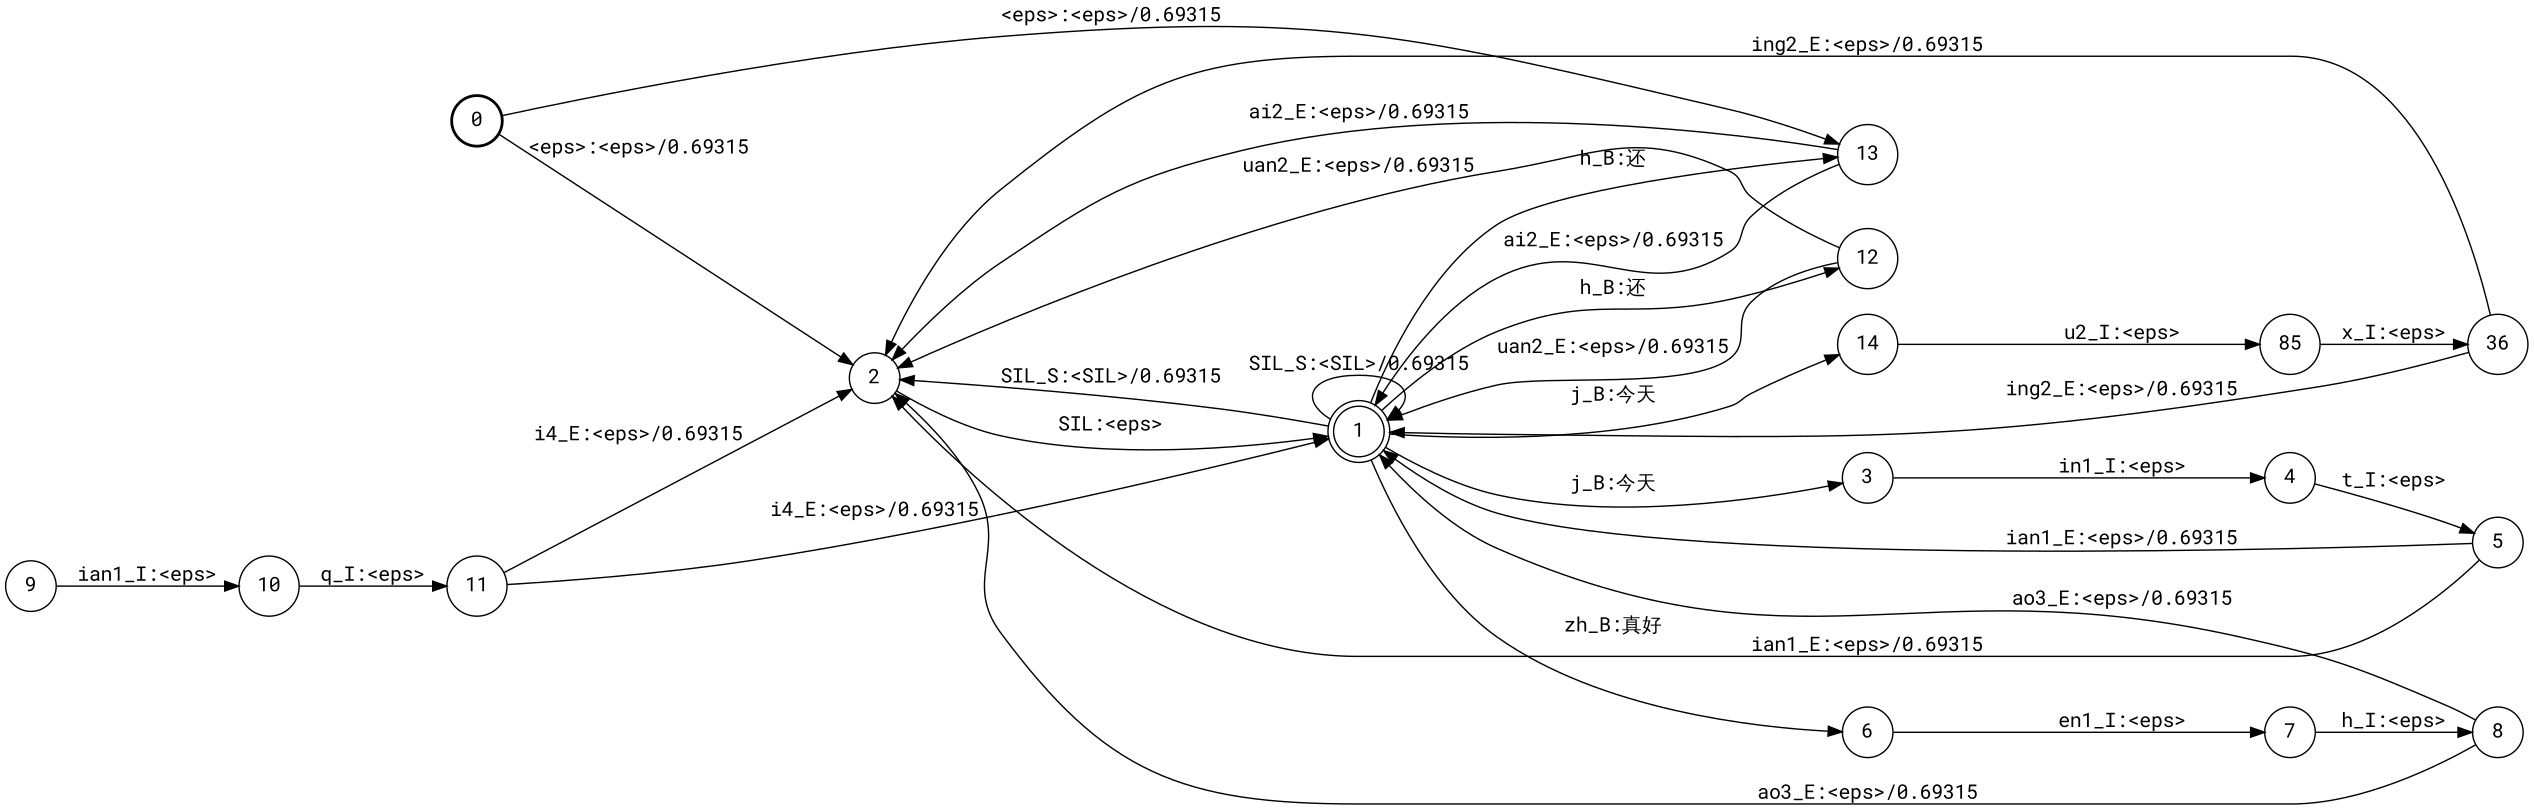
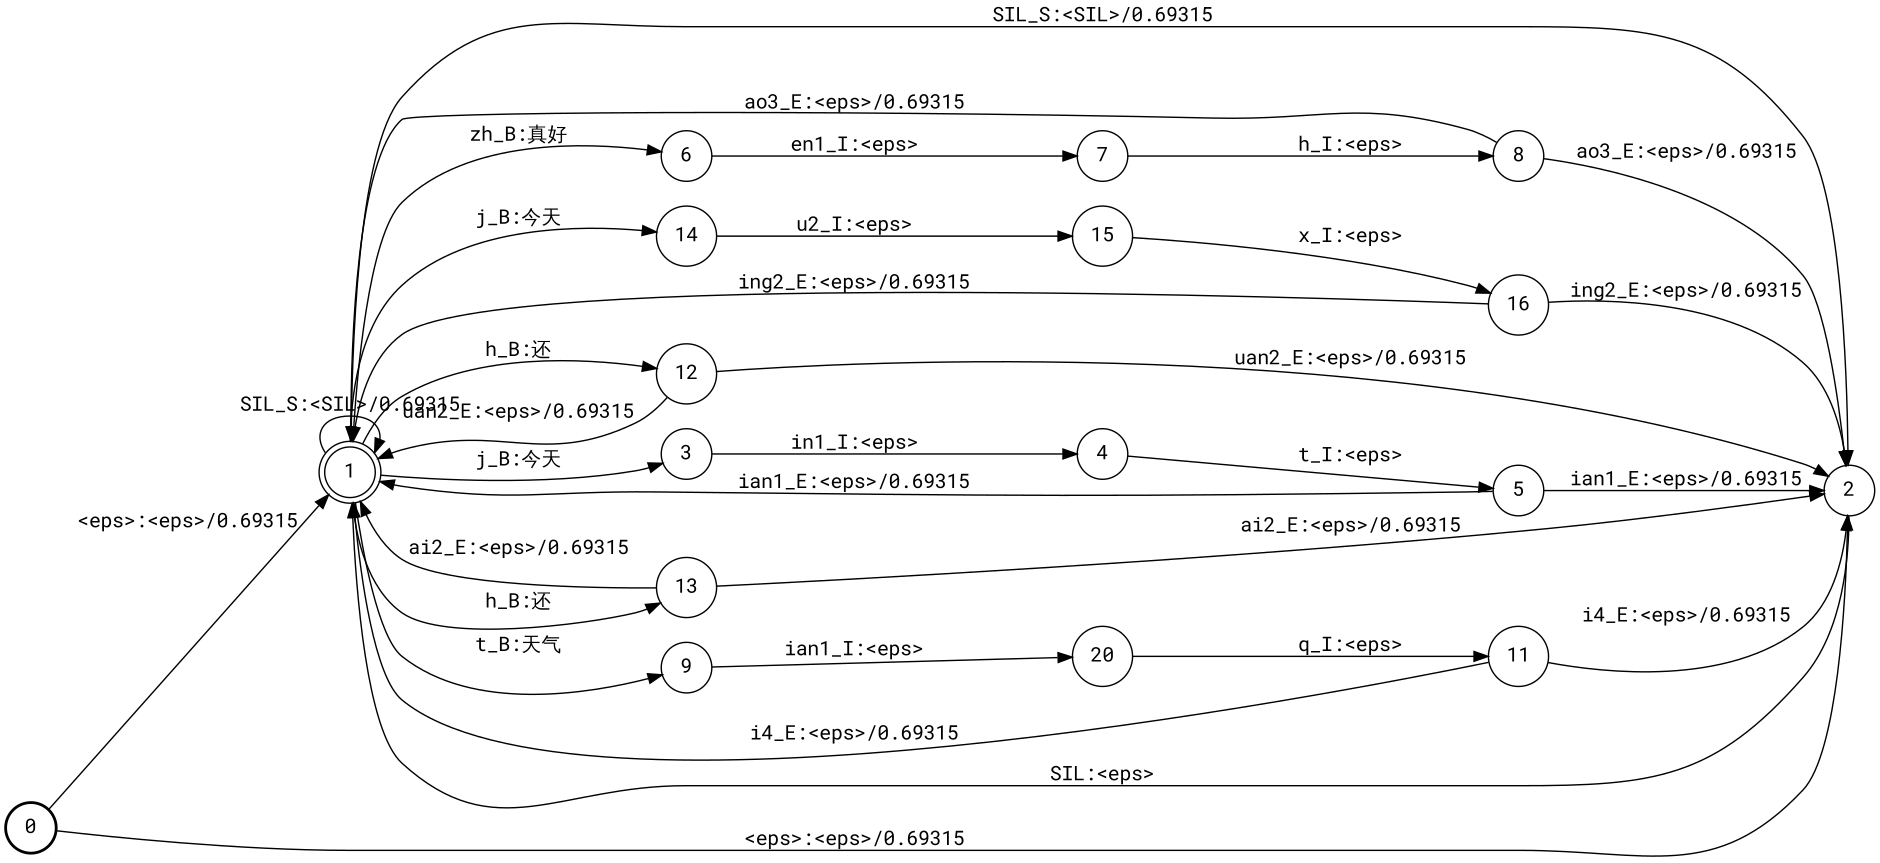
(1167, 28) -> (184, 657)
(2290, 344) -> (1103, 236)
(2498, 344) -> (1518, 305)
(269, 586) -> (1103, 656)
none -> (443, 679)
